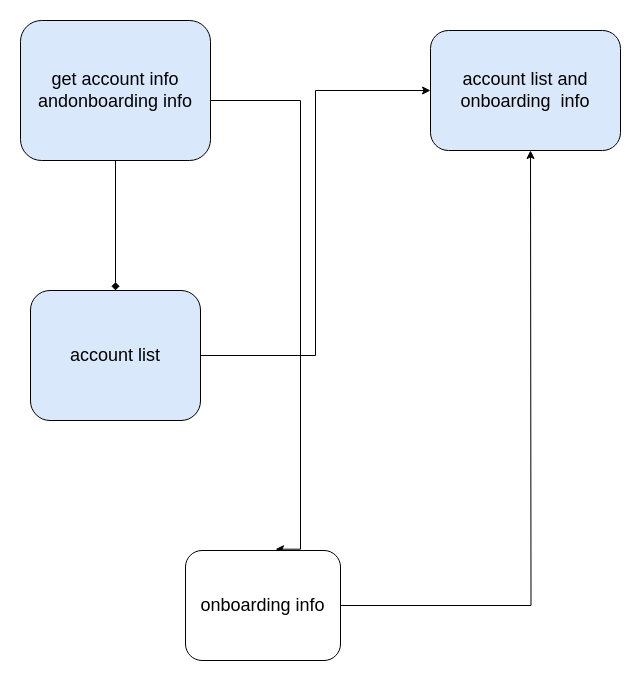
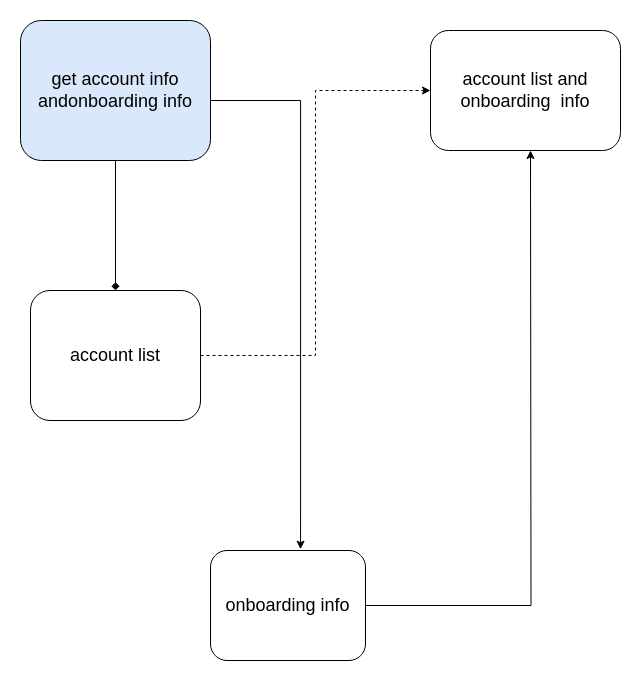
(526, 91) -> (526, 91)
(316, 227) -> (316, 227)
(116, 356) -> (116, 356)
(263, 606) -> (288, 606)
